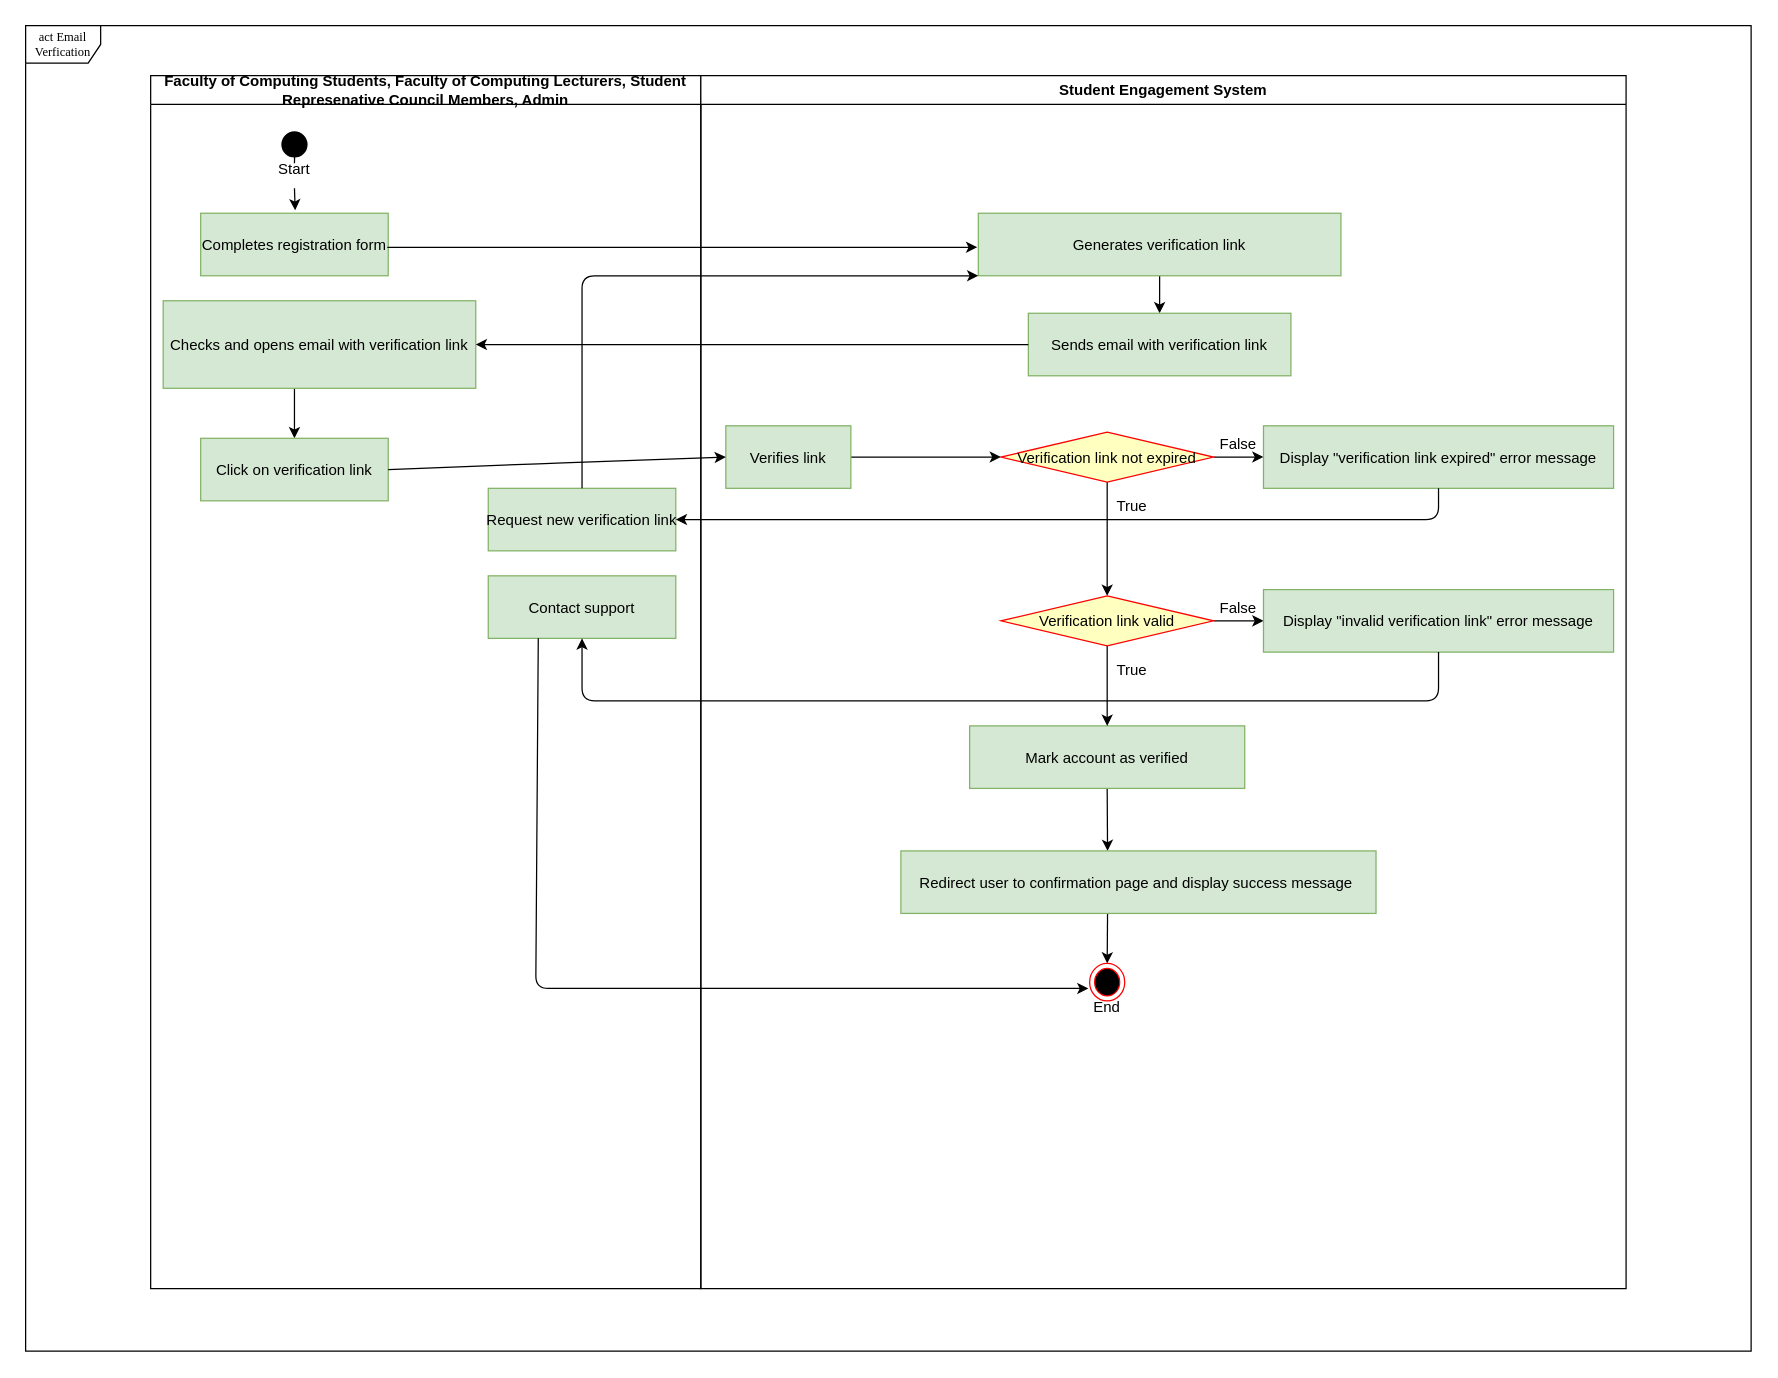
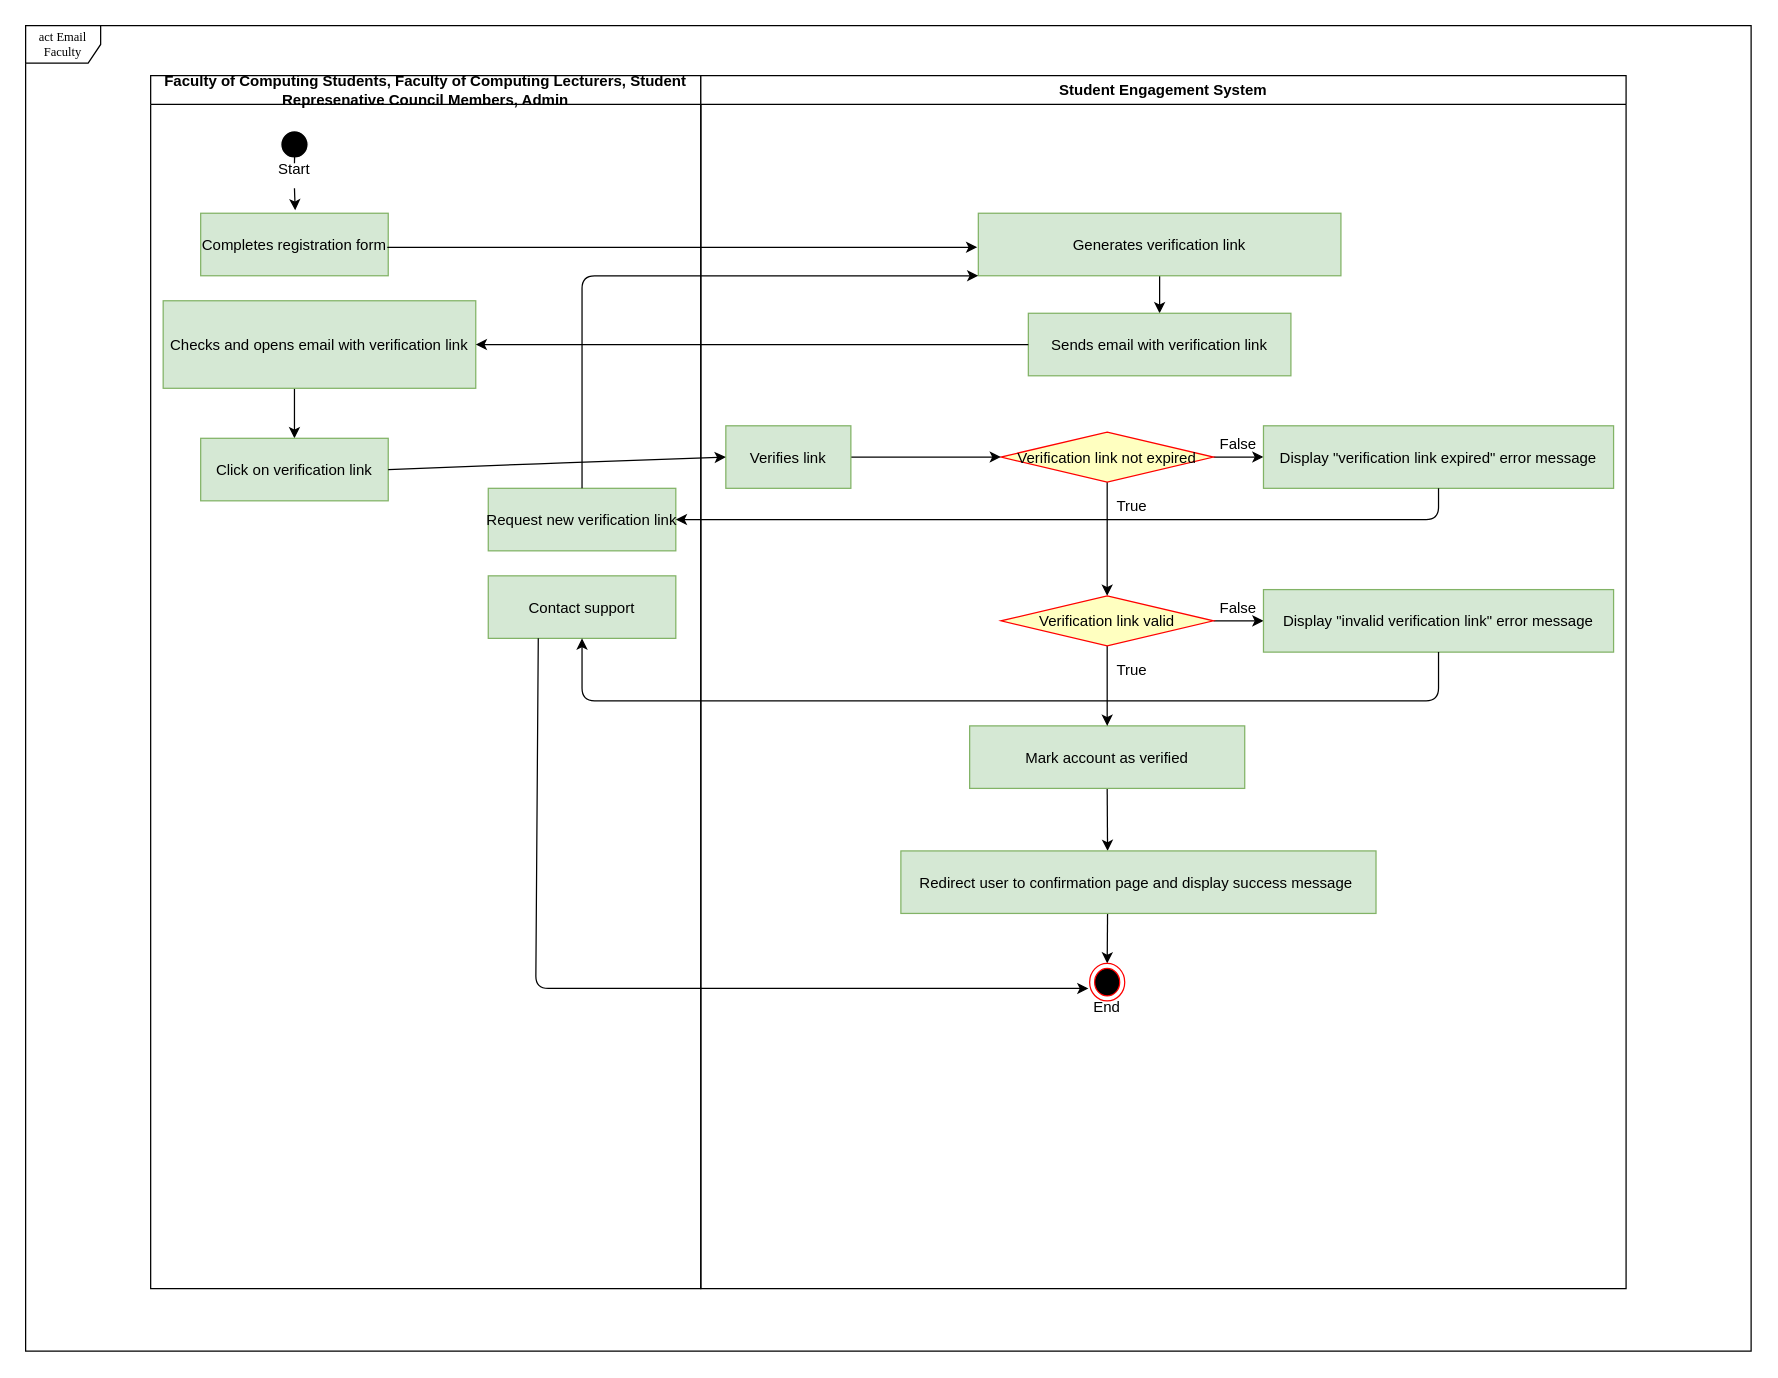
(63, 44) -> (63, 44)
